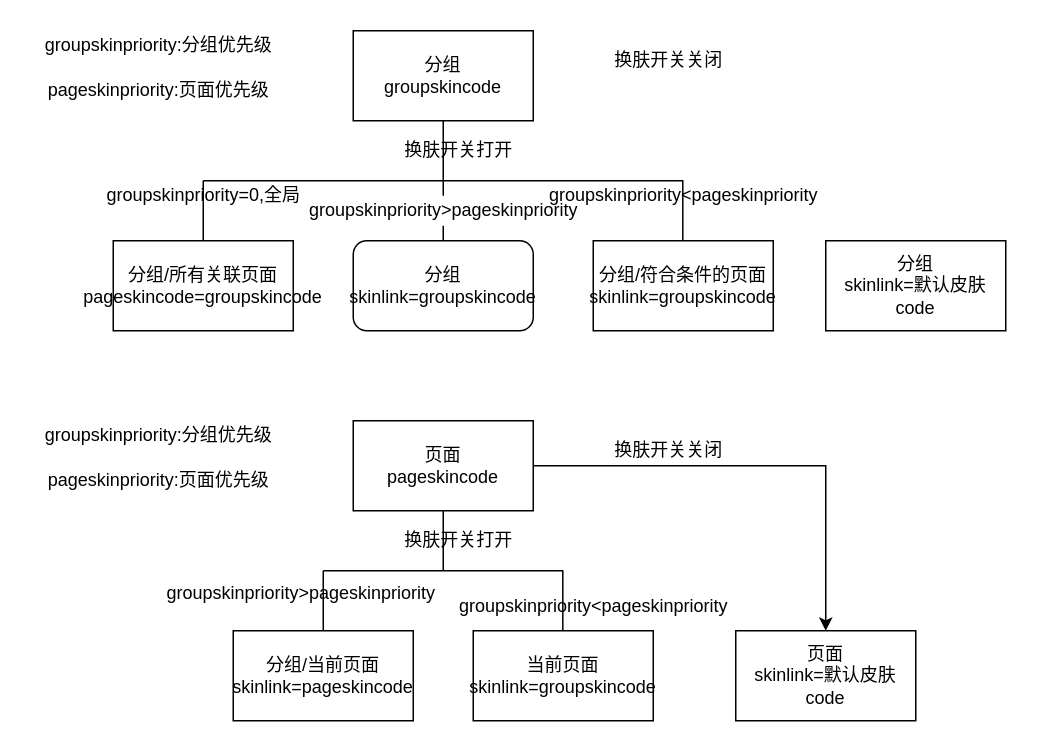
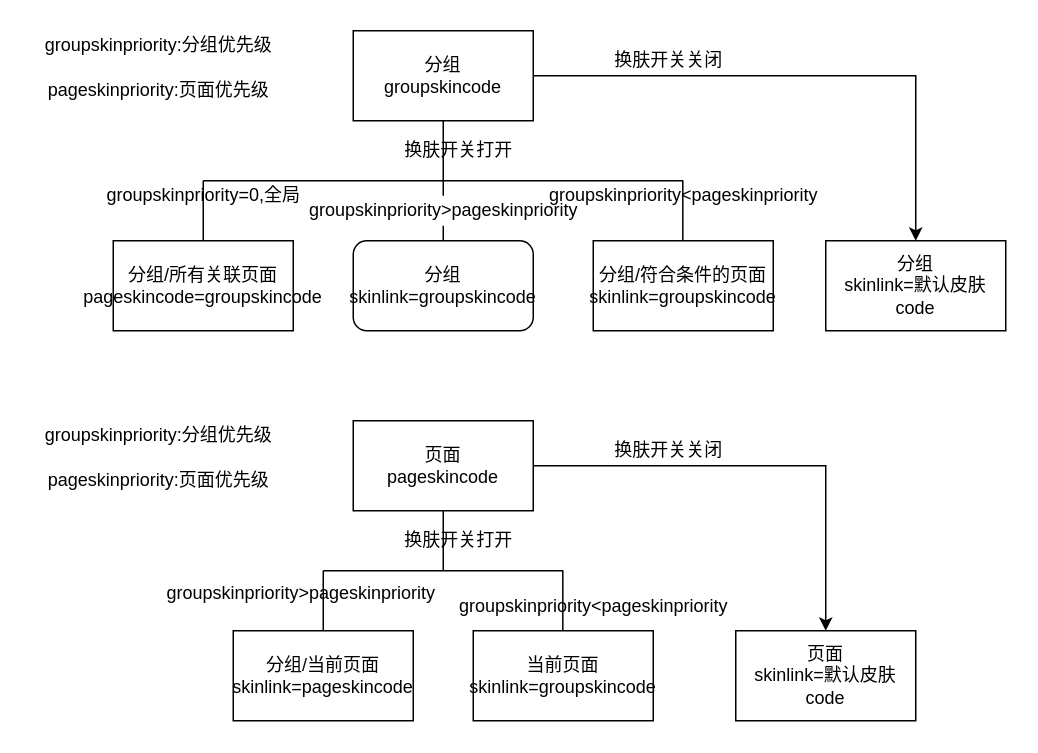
none -> (802, 76)
